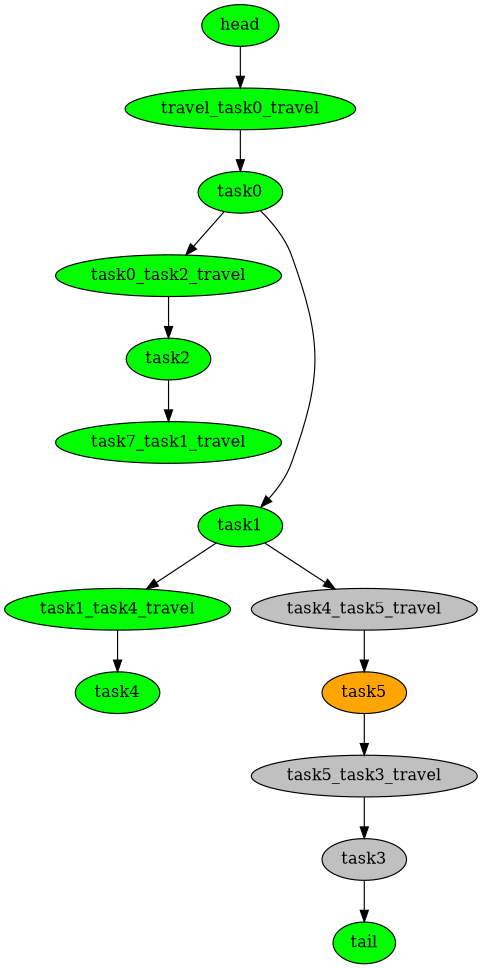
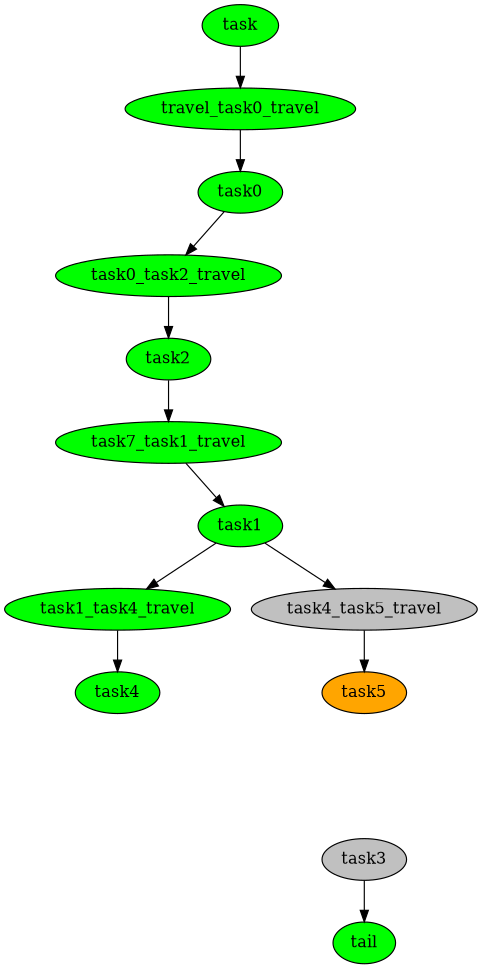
(240, 25) -> (240, 25)
(315, 353) -> (201, 480)
(364, 776) -> none
